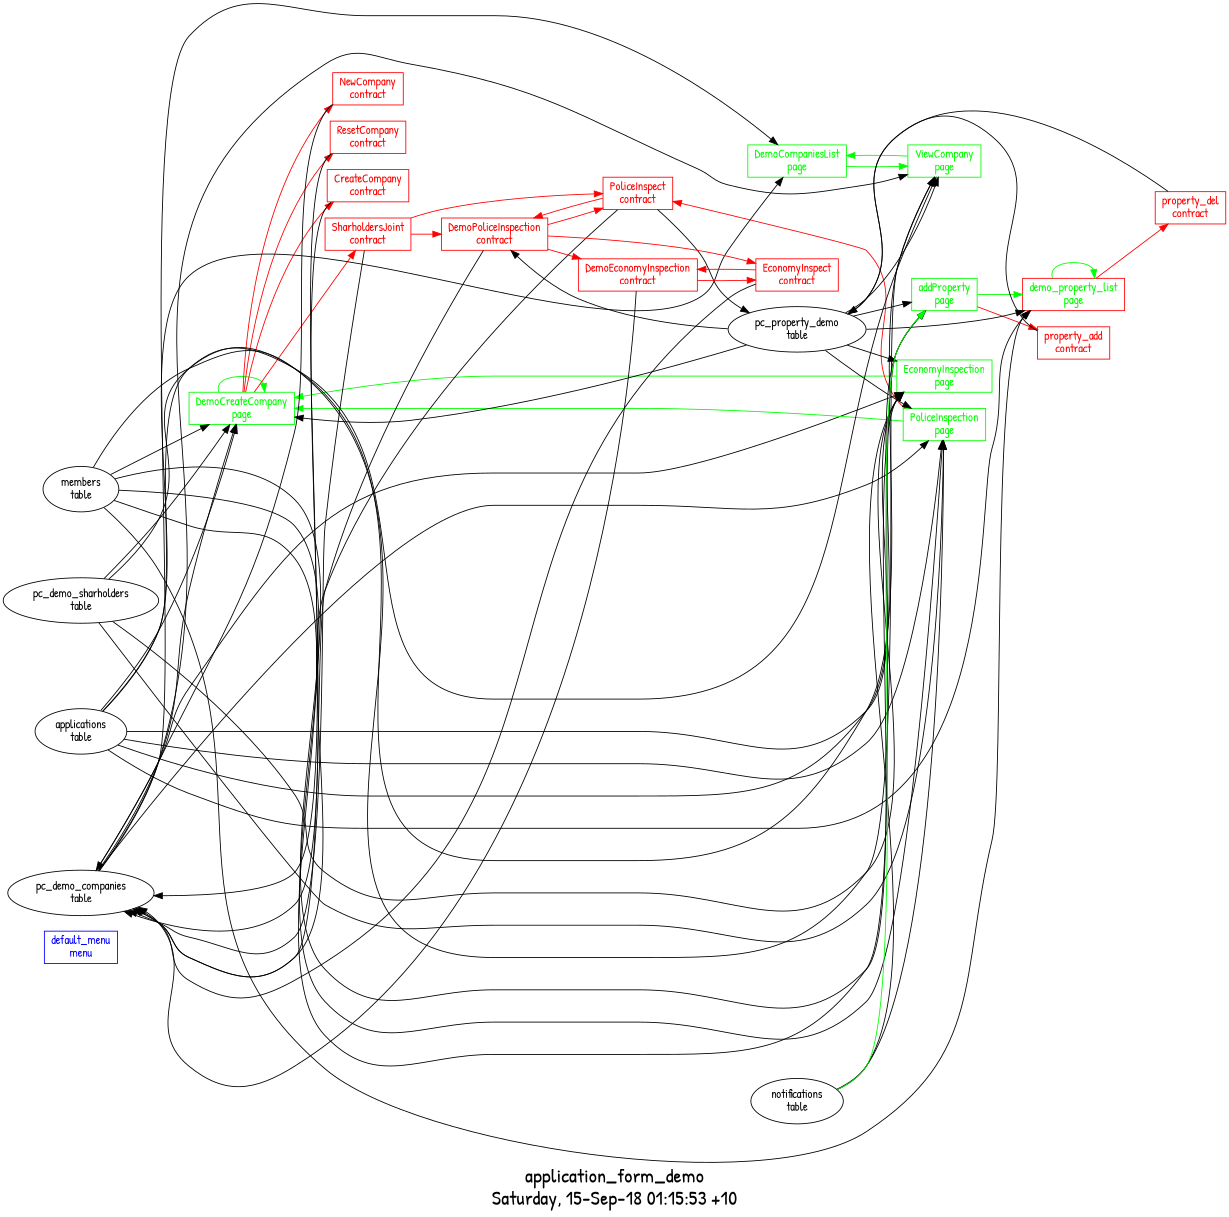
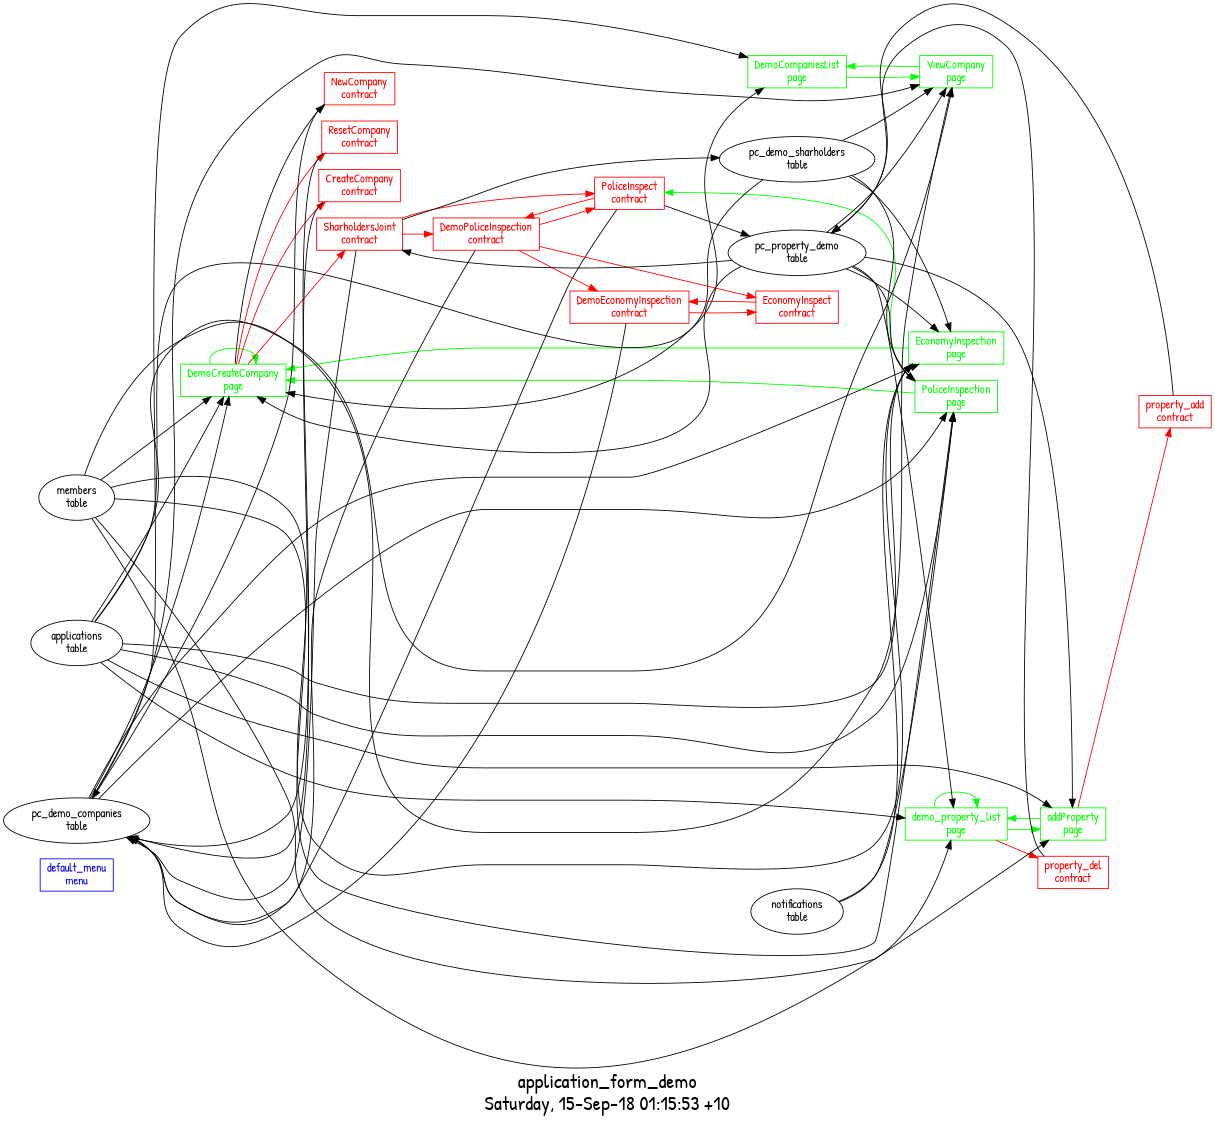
none -> (553, 172)
(265, 245) -> (259, 231)
(856, 247) -> (868, 218)
(1074, 295) -> (956, 824)
(643, 318) -> (571, 268)
(509, 706) -> none
(887, 708) -> (1019, 830)
